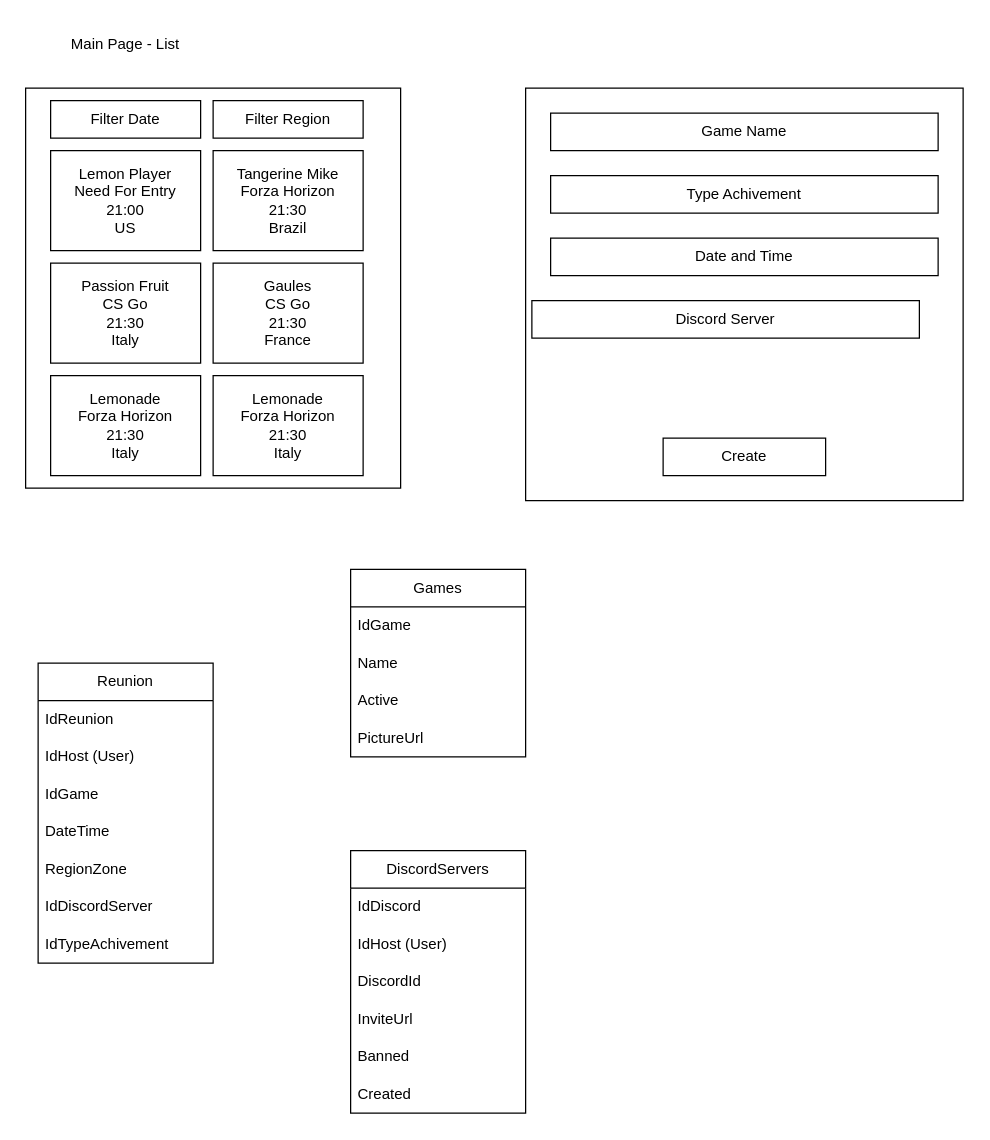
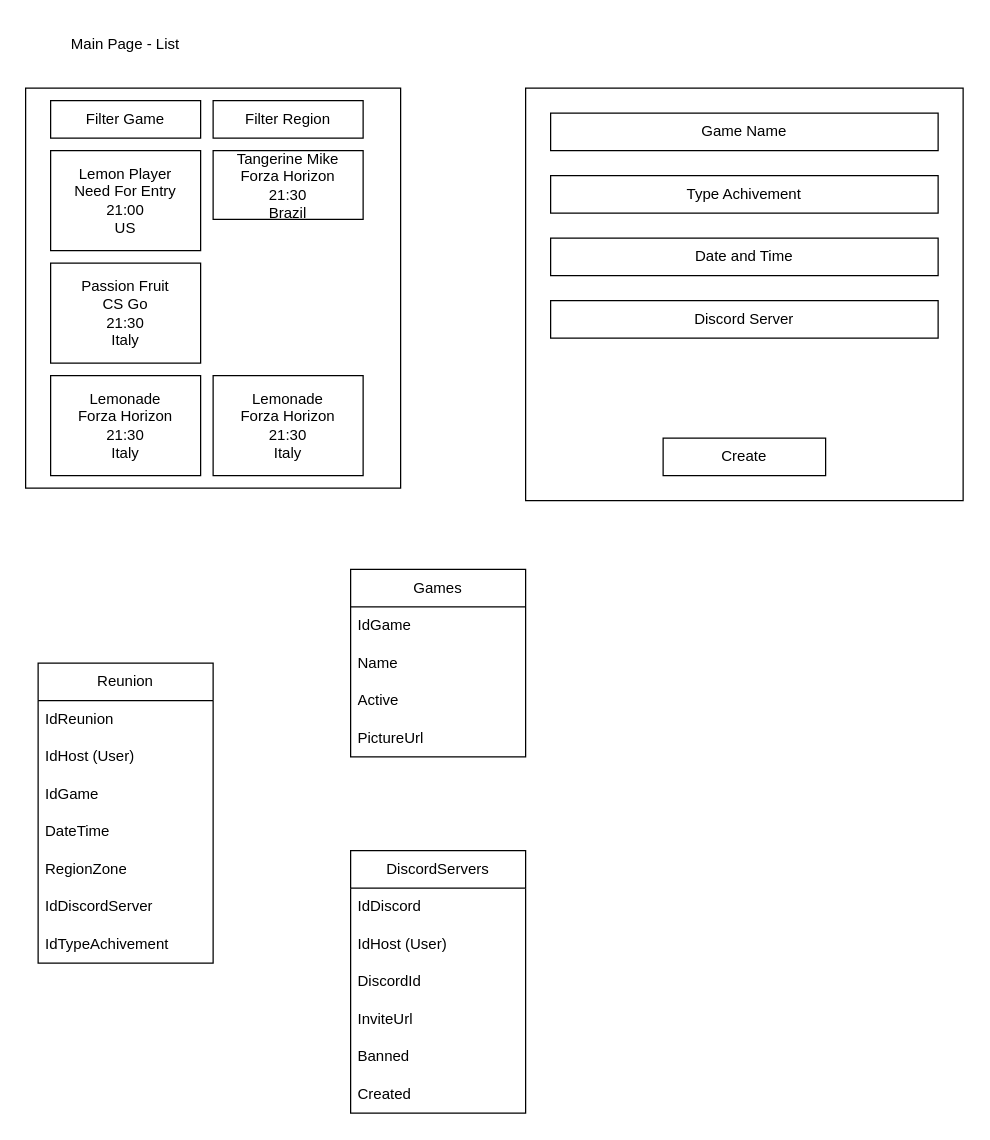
(126, 119) -> (126, 119)
(288, 201) -> (288, 185)
(288, 313) -> none
(726, 319) -> (744, 319)
